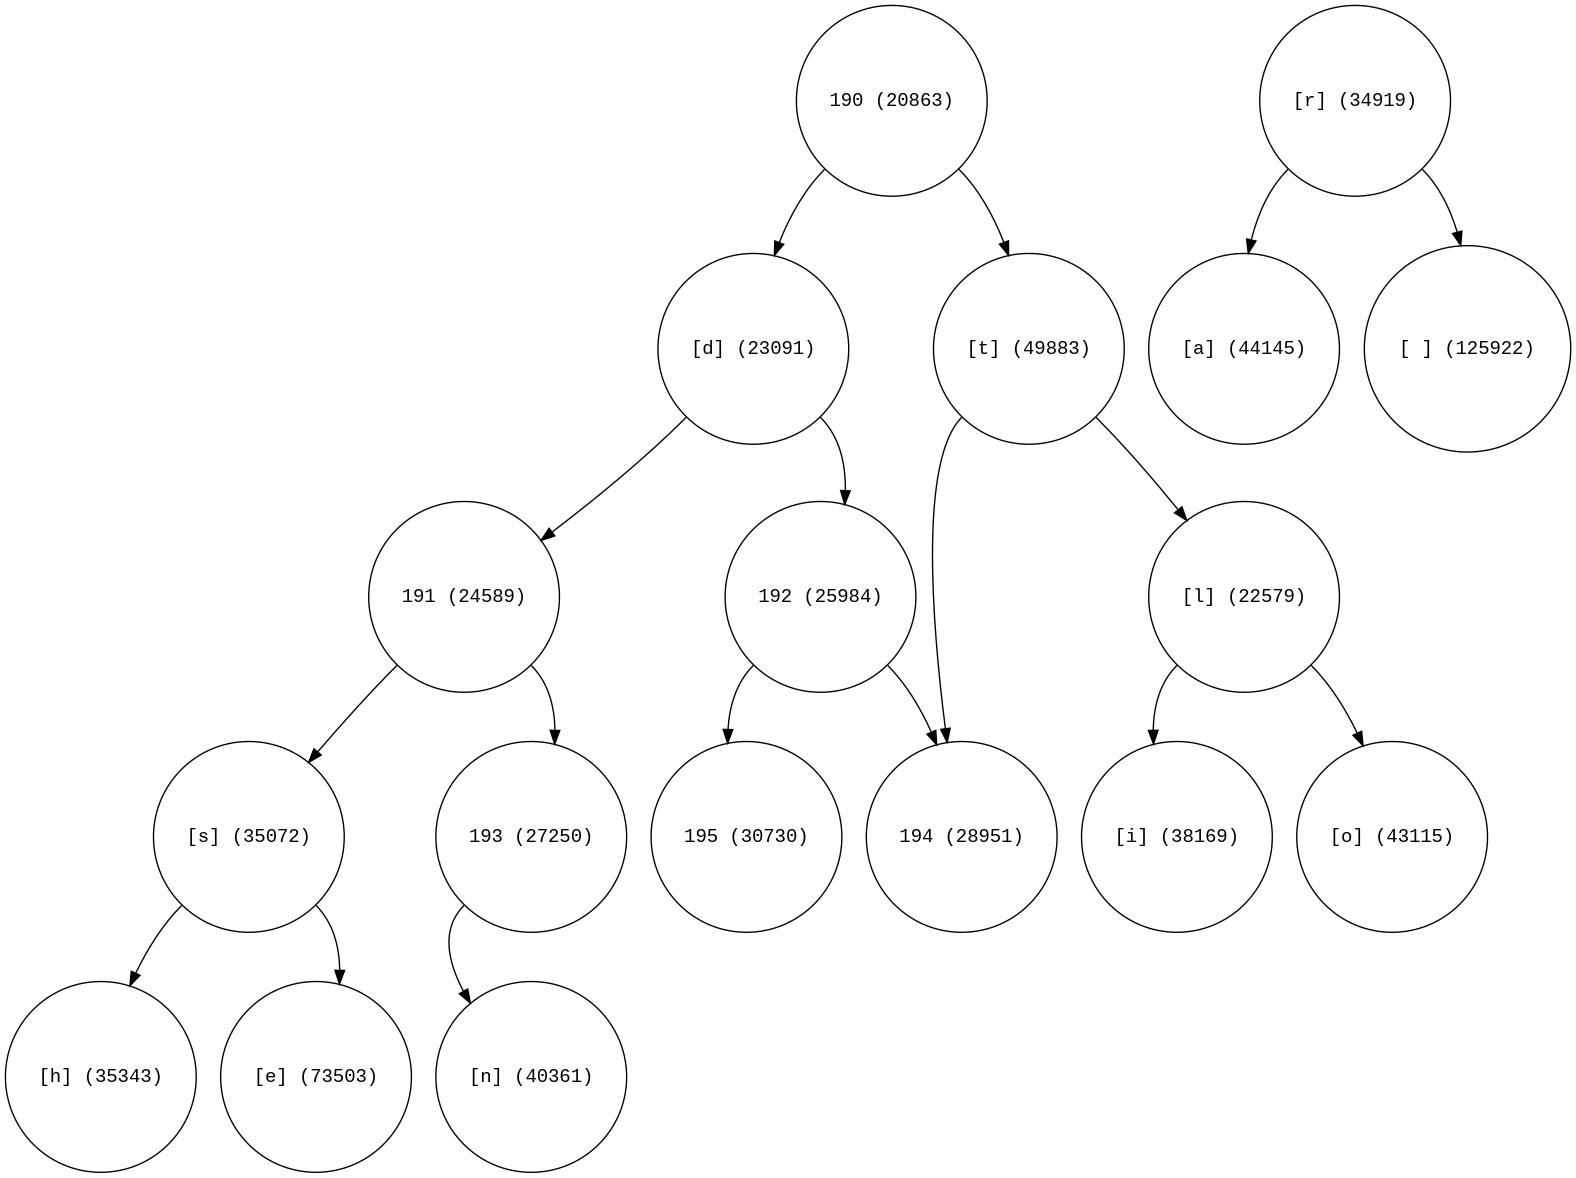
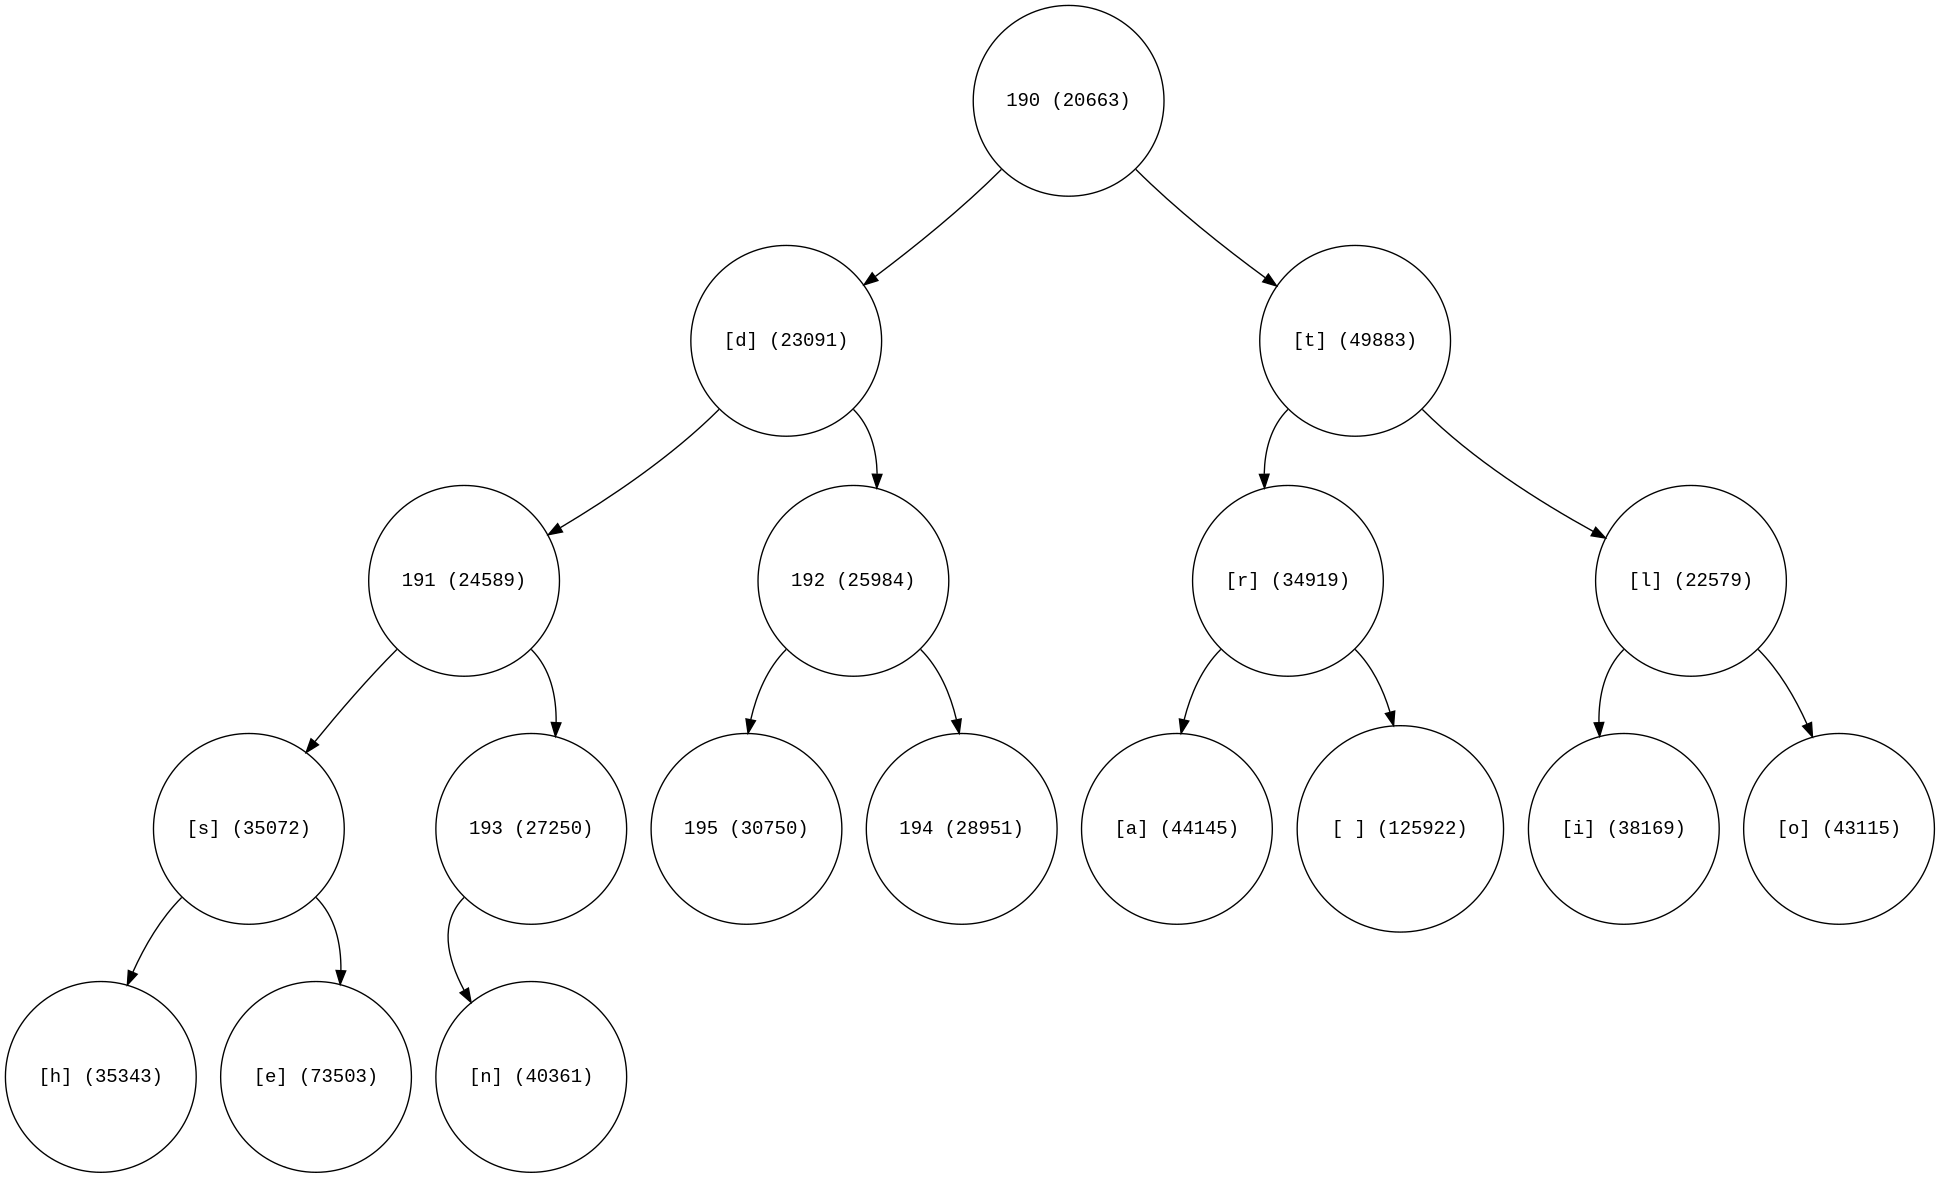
(892, 101) -> (1069, 101)
(933, 571) -> (1270, 439)
(746, 837) -> (746, 829)
